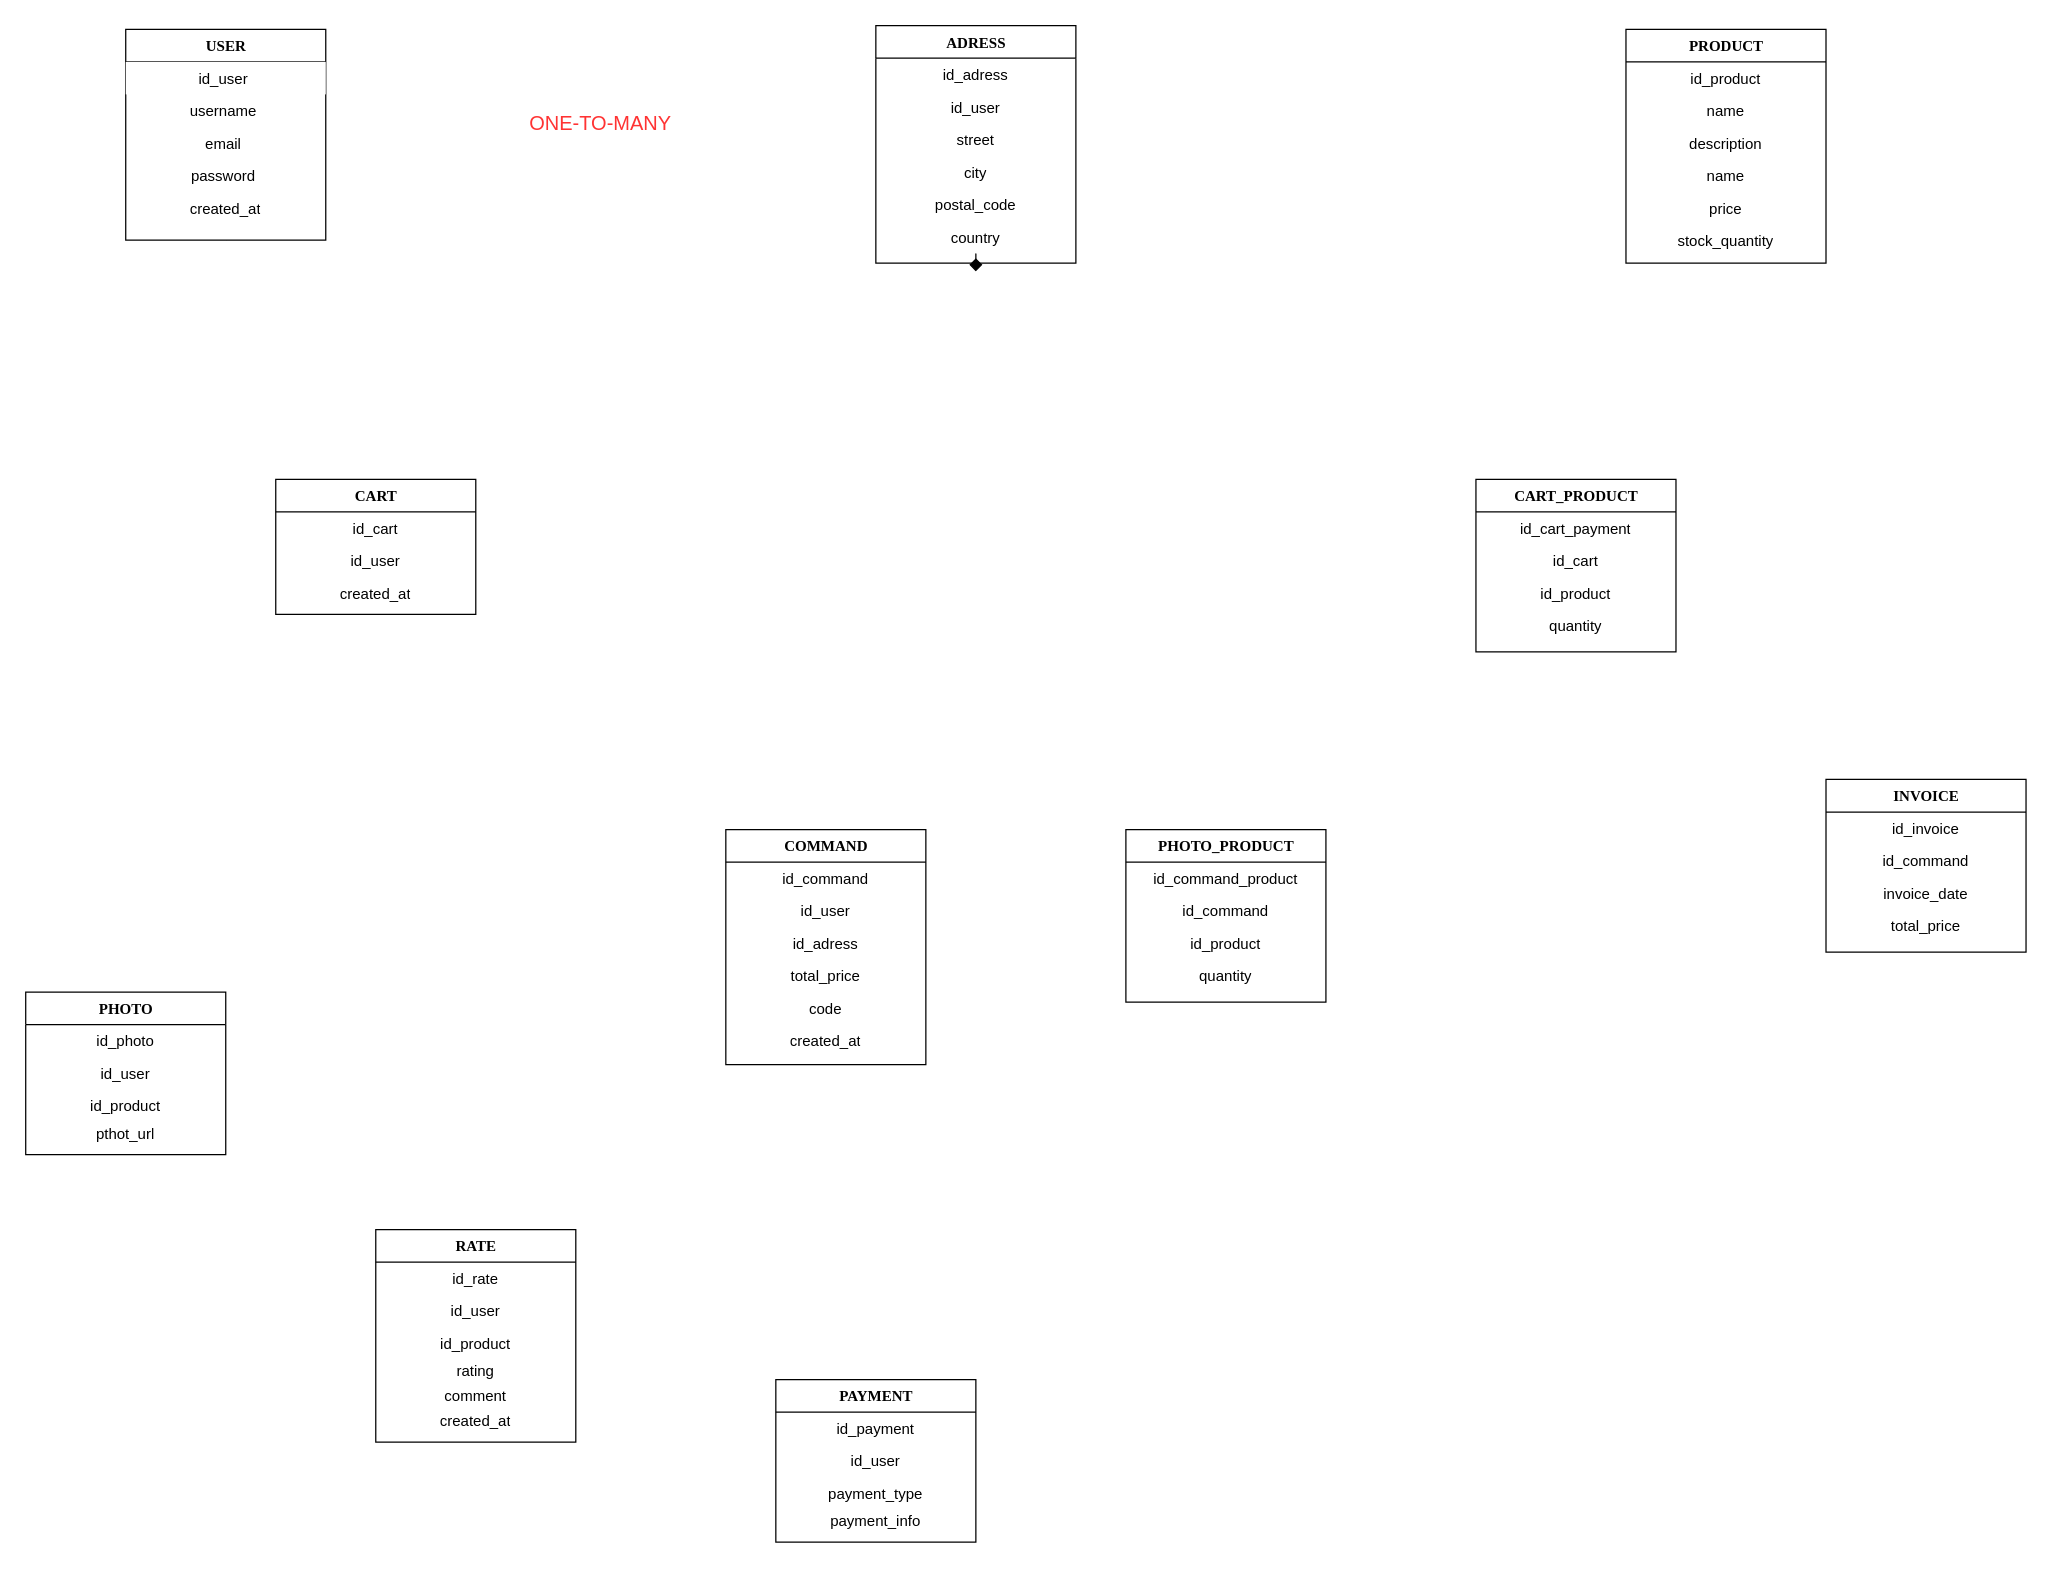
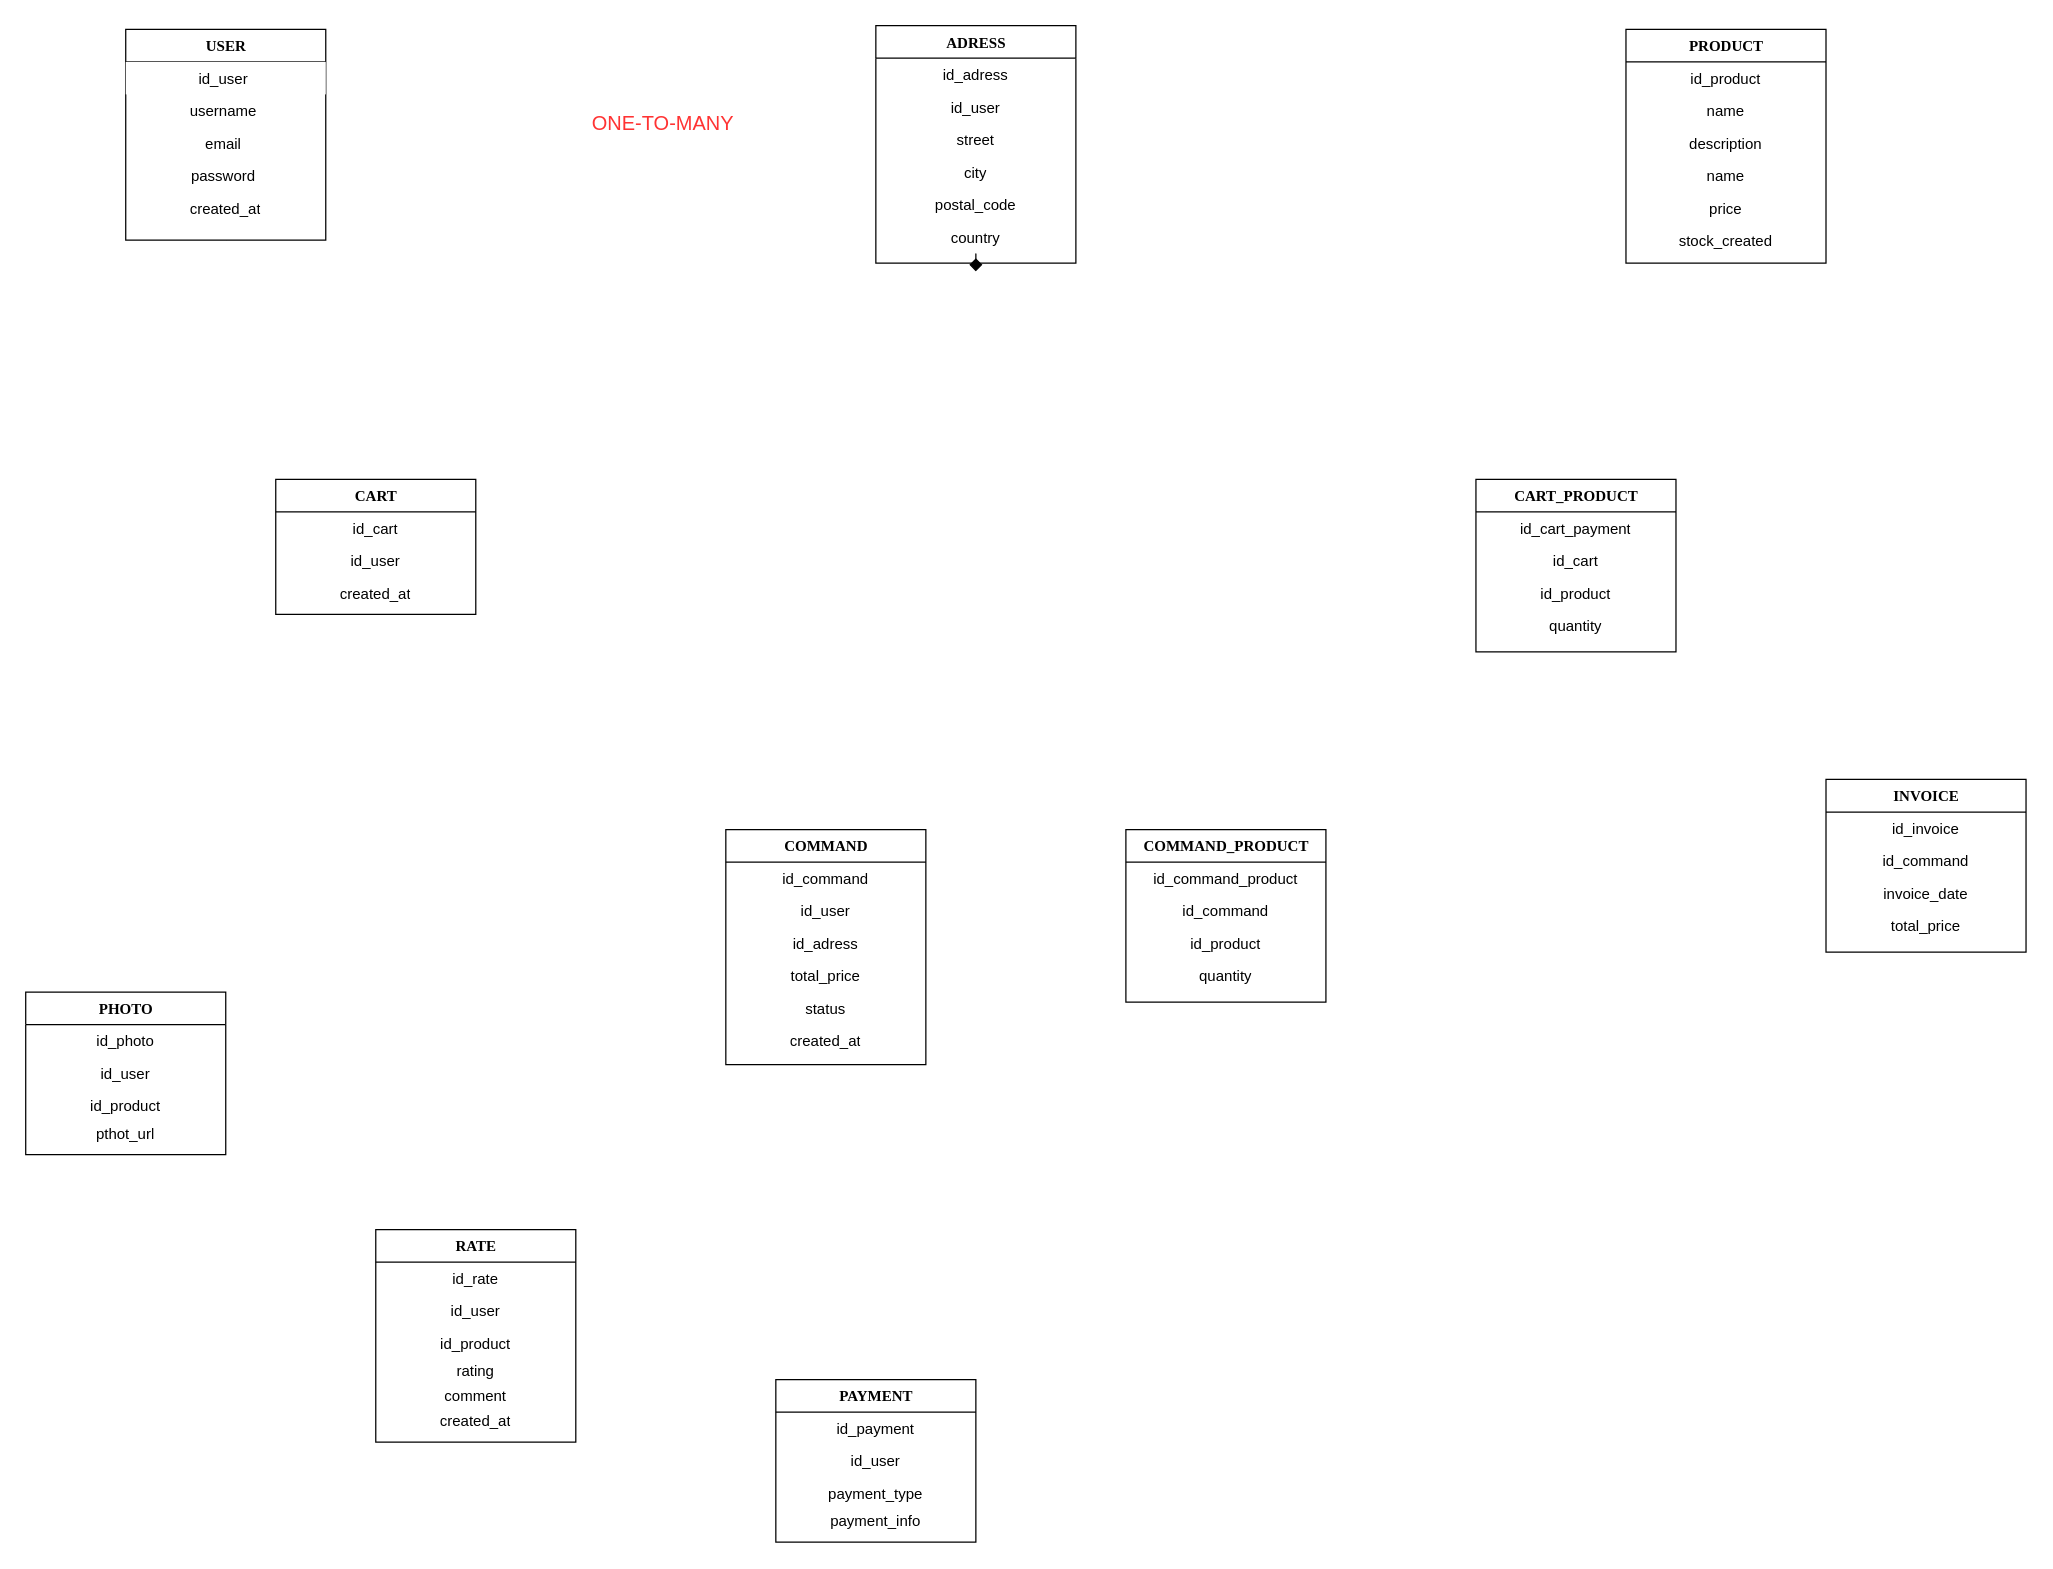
(601, 123) -> (663, 123)
(1726, 242) -> (1726, 242)
(1226, 847) -> (1226, 847)
(826, 1010) -> (826, 1010)
